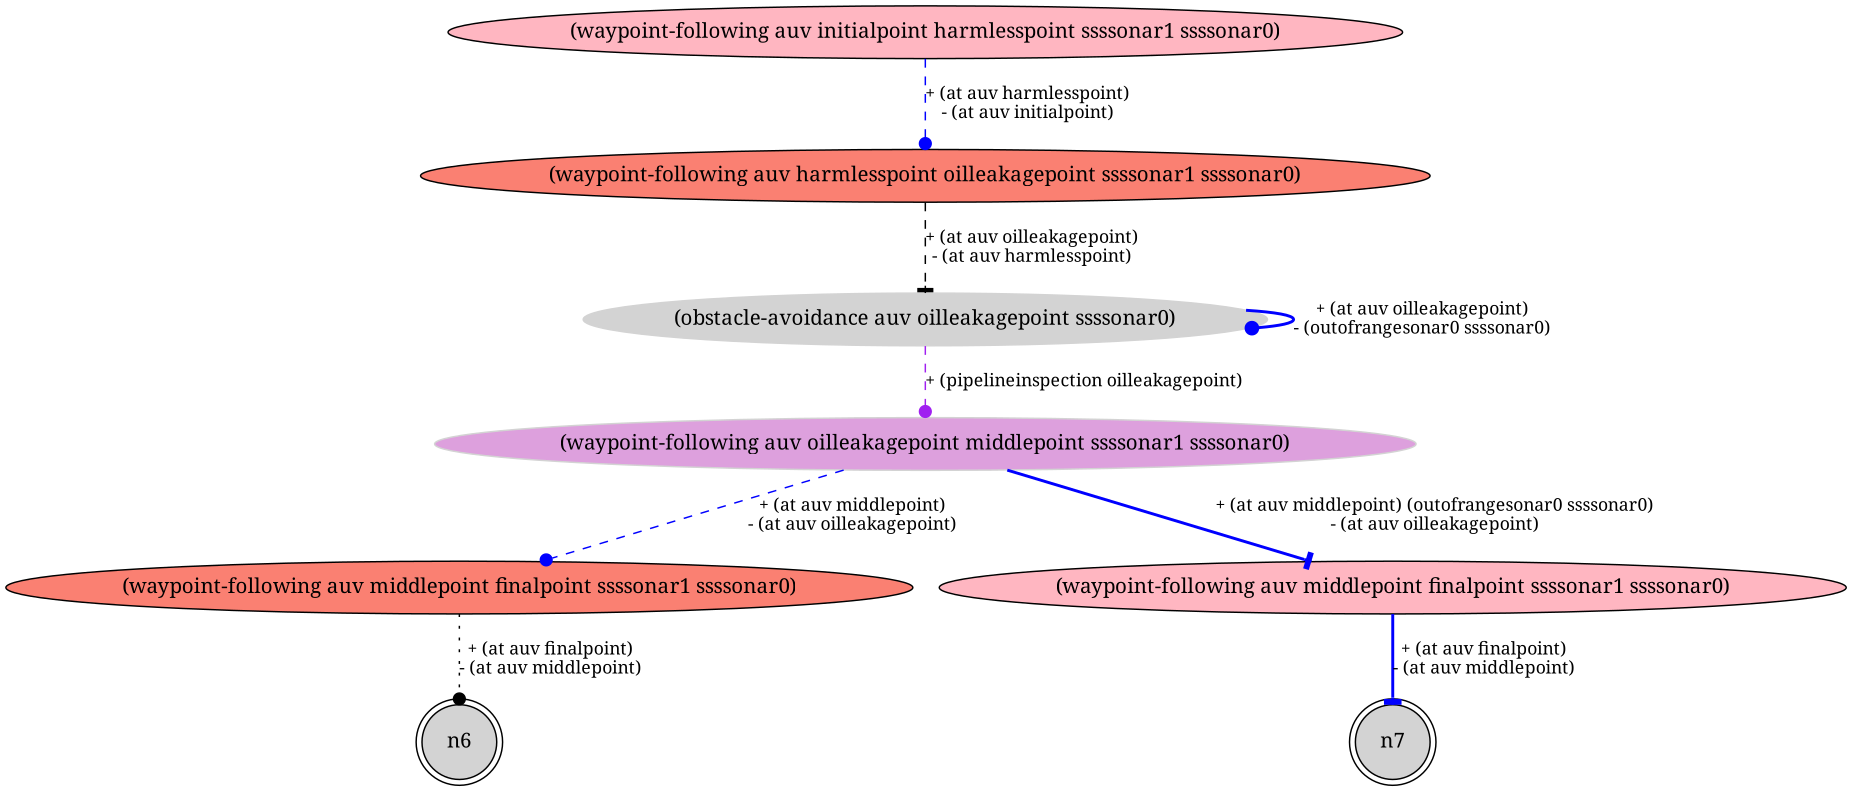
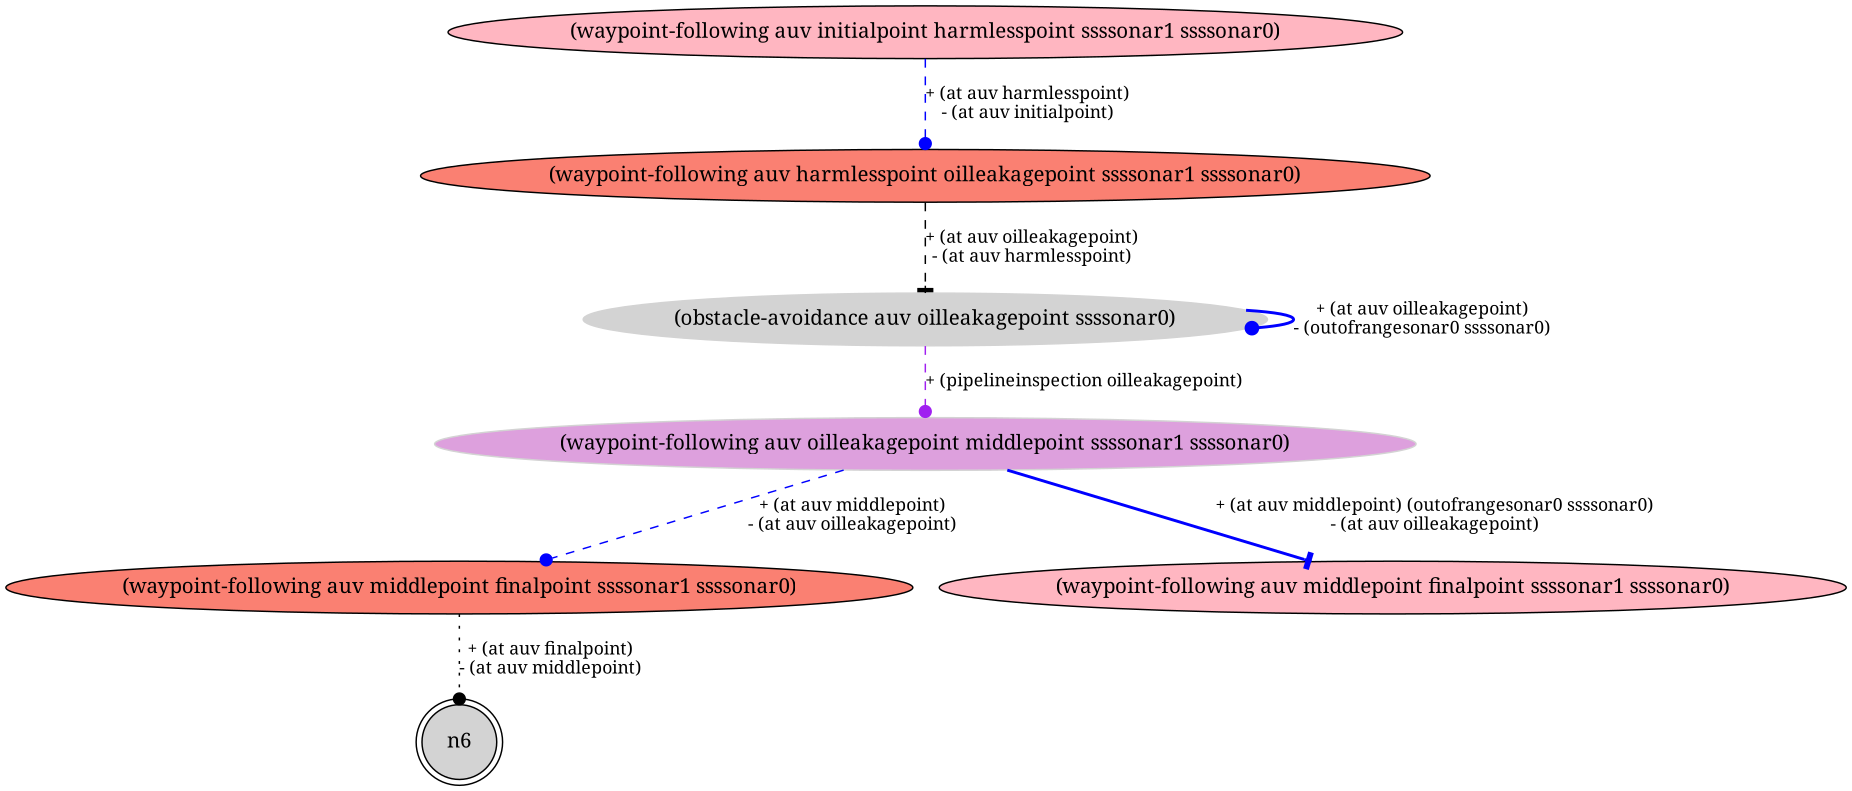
(1393, 742) -> none
